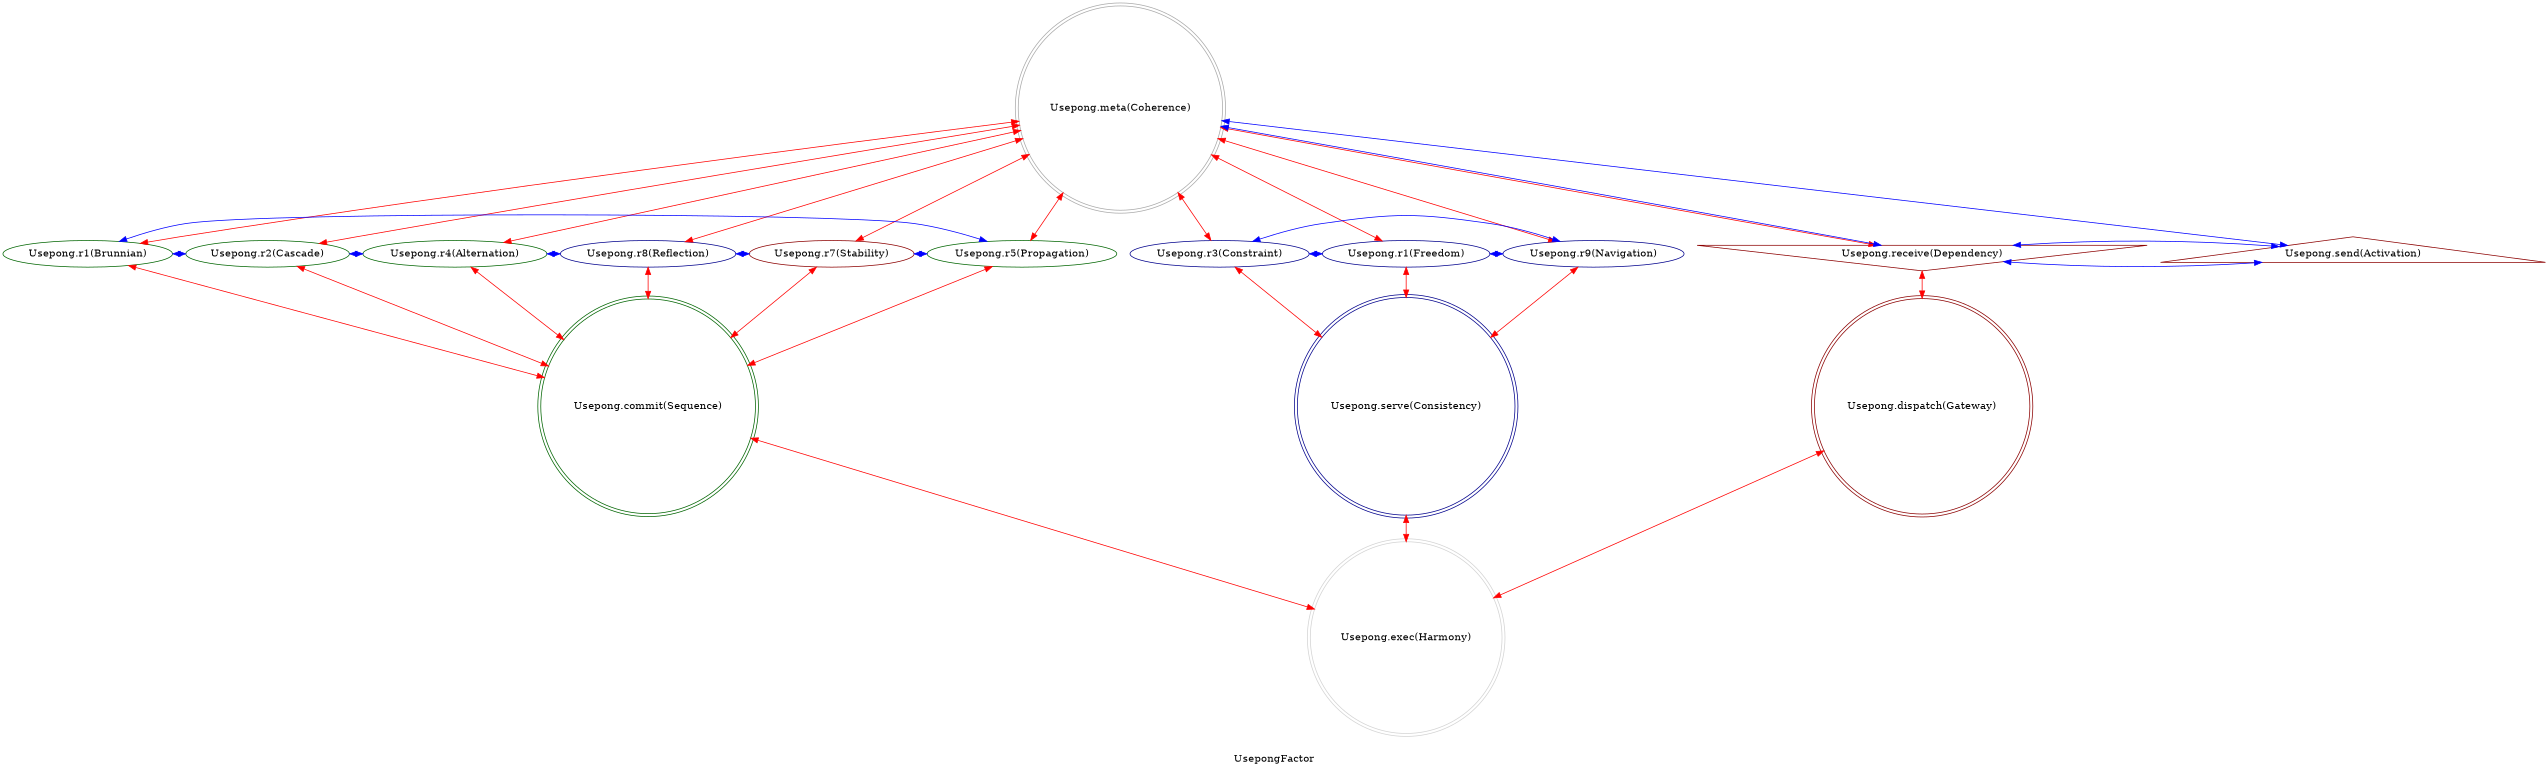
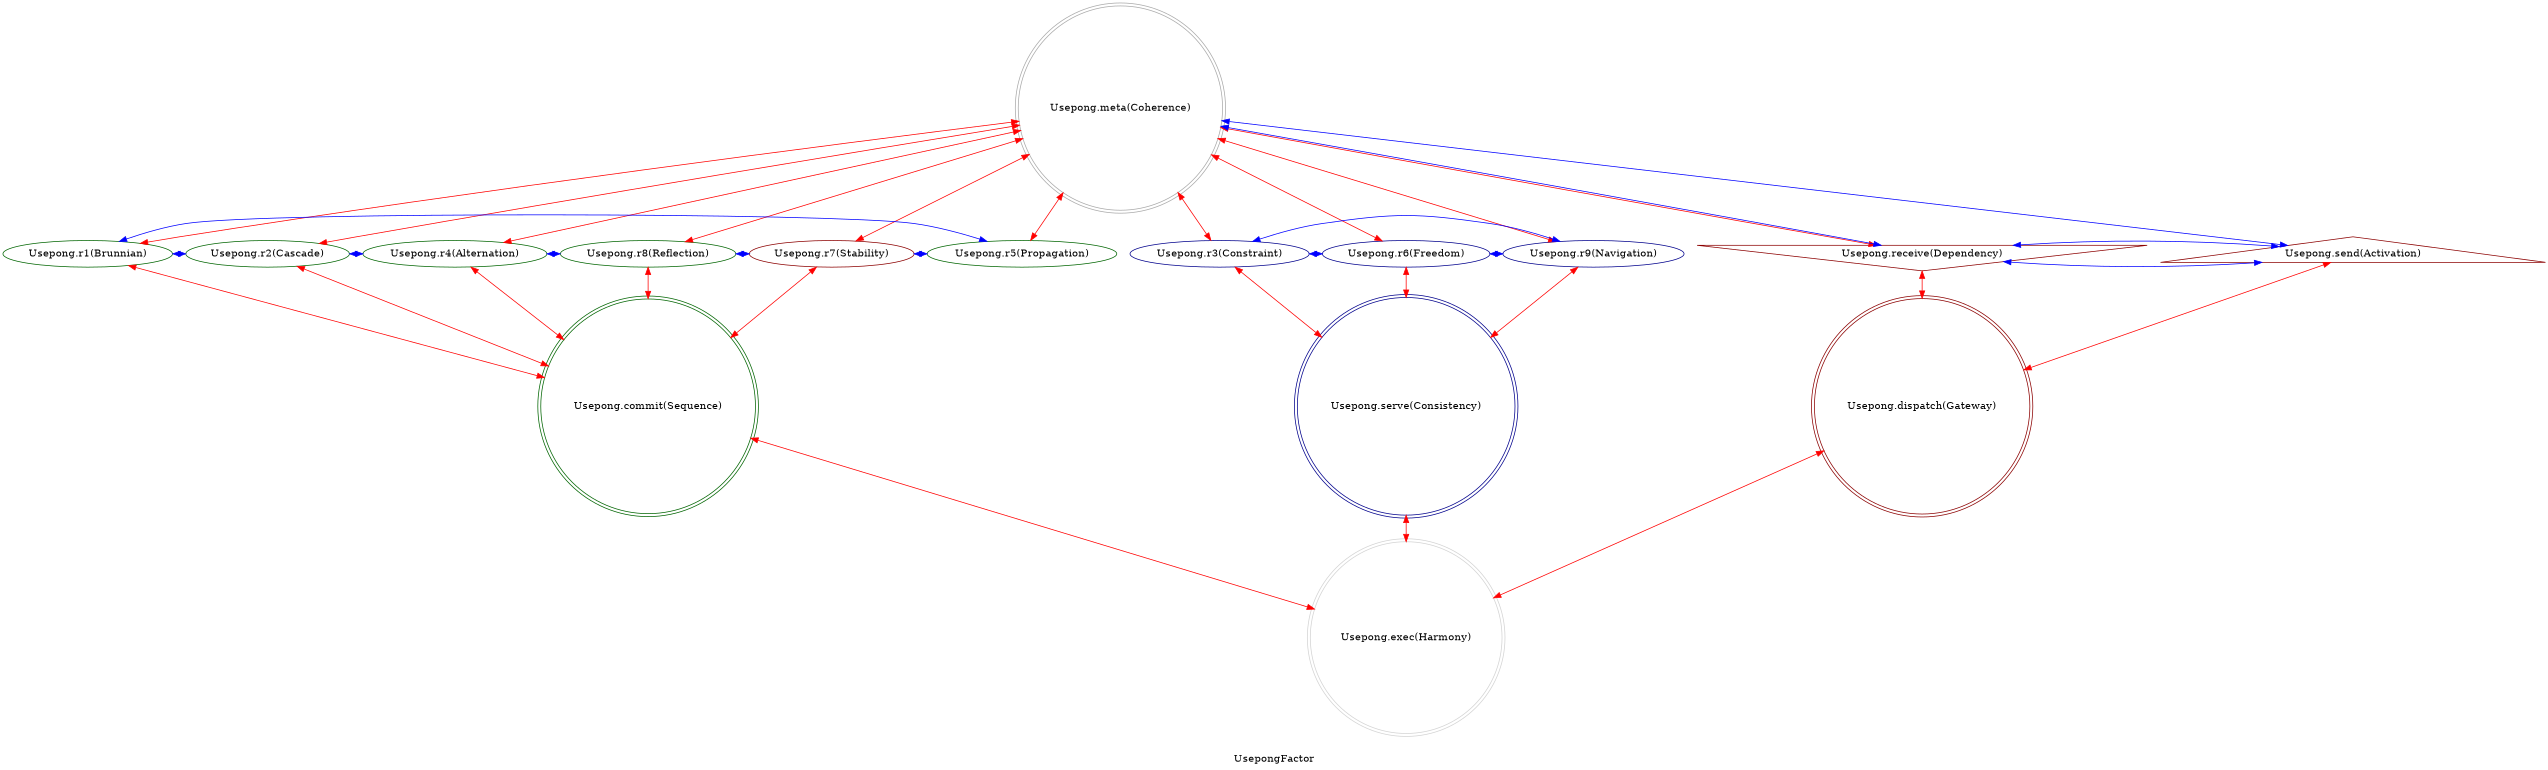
(648, 254) -> (648, 254)
(1406, 254) -> (1406, 254)
(870, 316) -> none
none -> (2177, 316)
